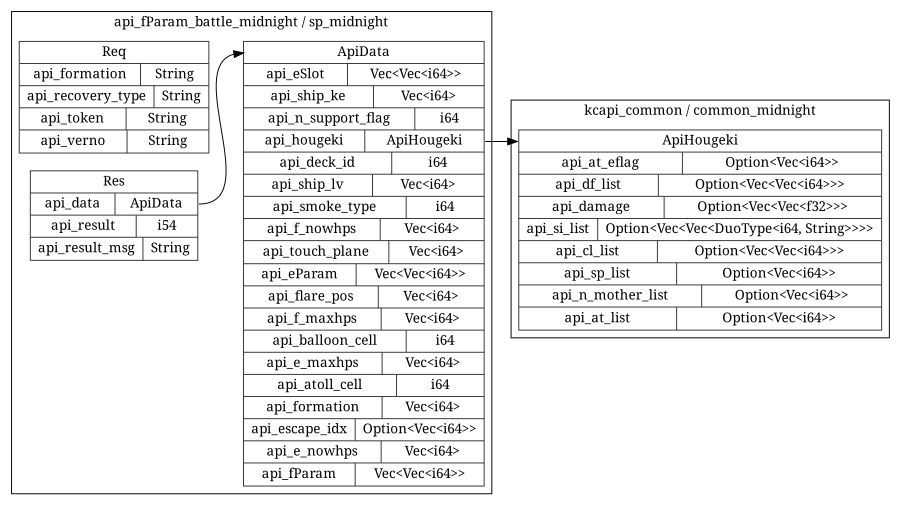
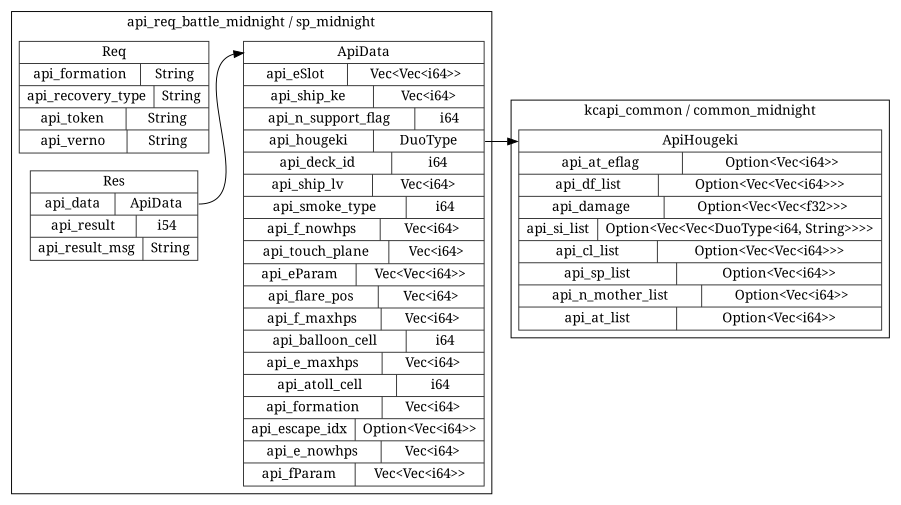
(252, 23) -> (252, 23)
(424, 141) -> (429, 141)
